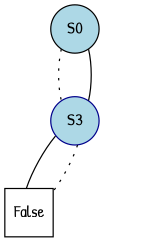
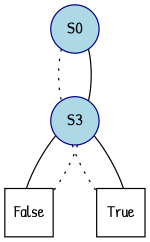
(75, 29) -> (75, 29)
none -> (121, 213)
